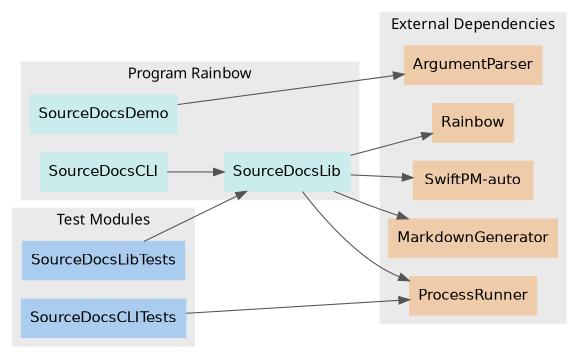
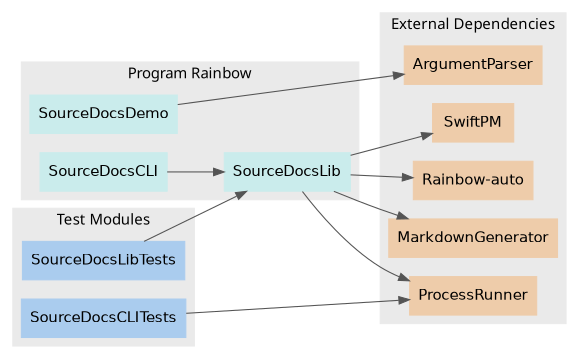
(473, 123) -> (473, 123)
(473, 181) -> (473, 181)
